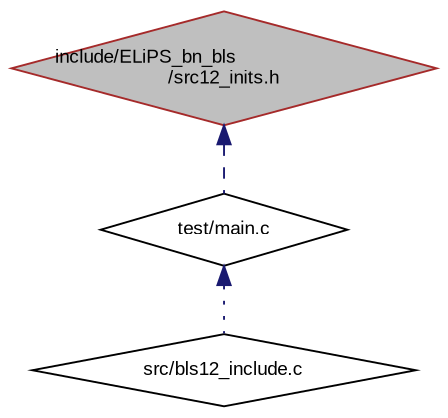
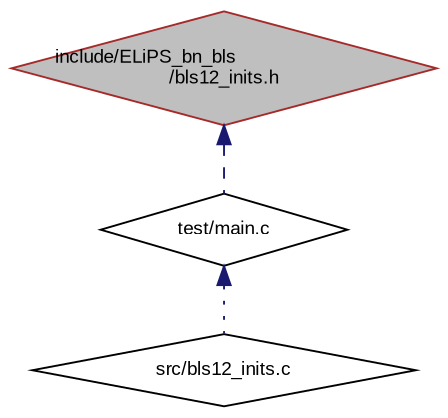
(224, 68) -> (224, 68)
(224, 370) -> (224, 370)
